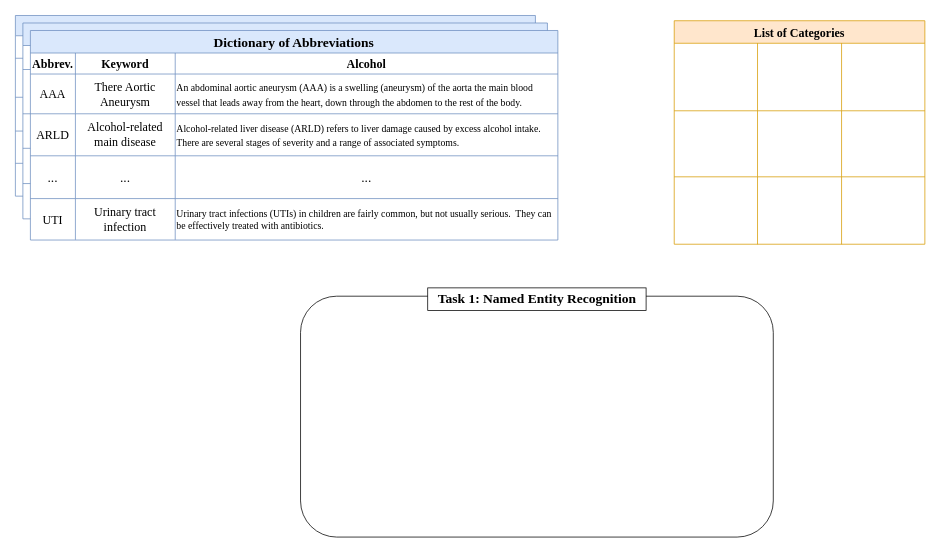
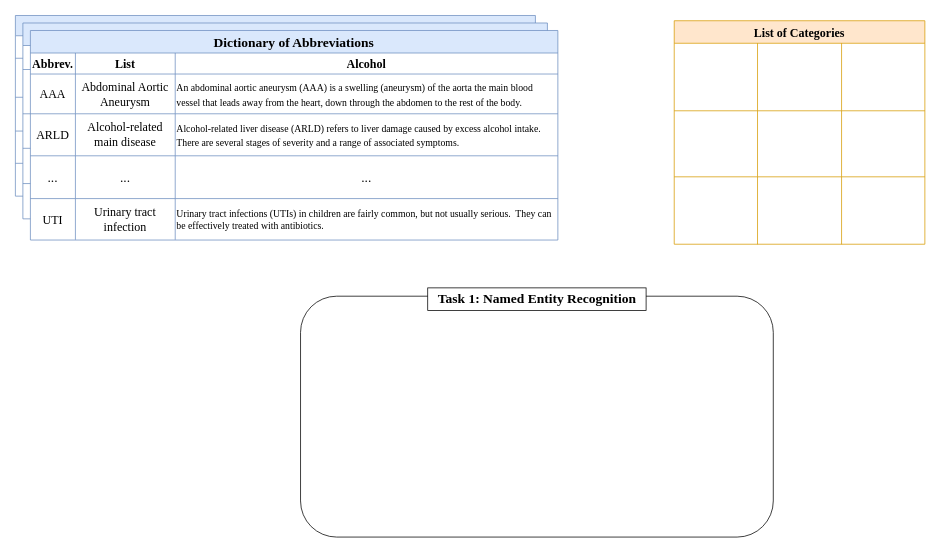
(125, 63) -> (125, 63)
(125, 94) -> (125, 94)
